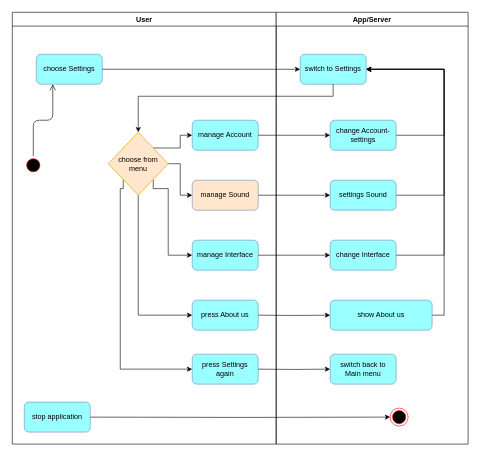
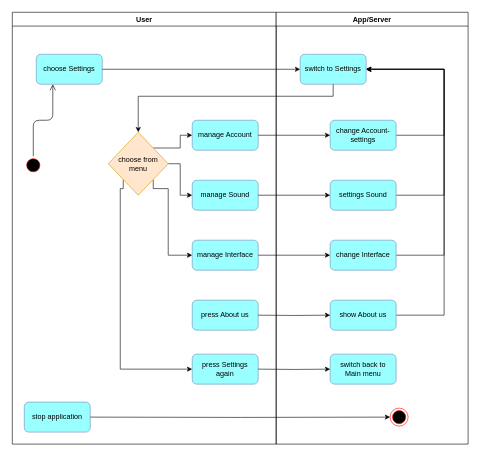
(225, 195) -> (225, 195)
(138, 314) -> none
(381, 315) -> (363, 315)
